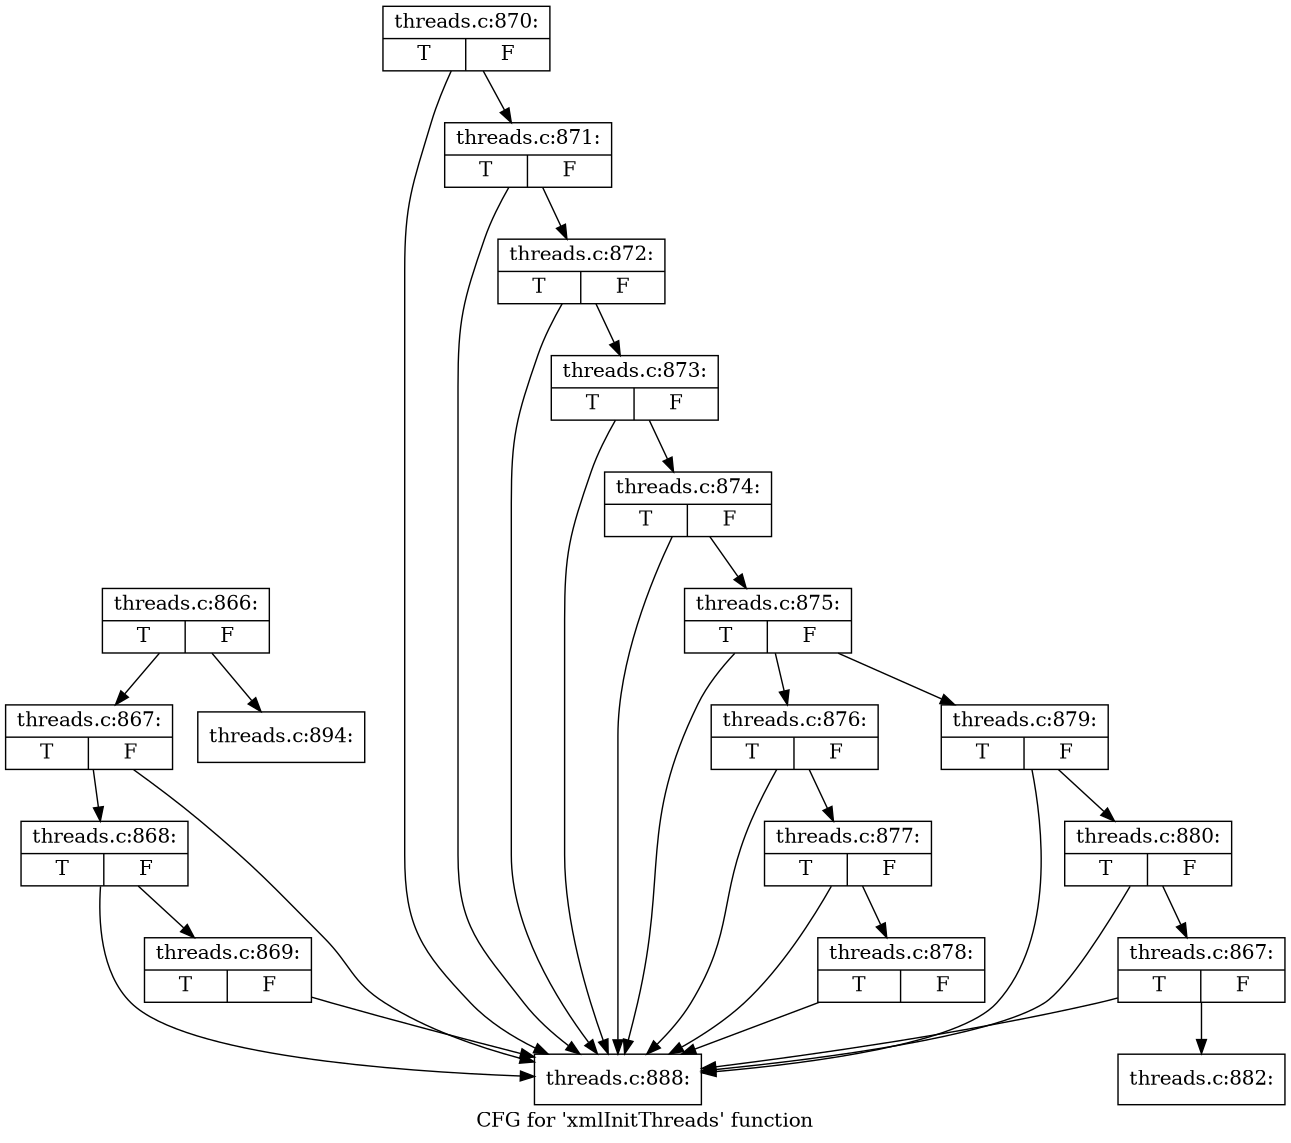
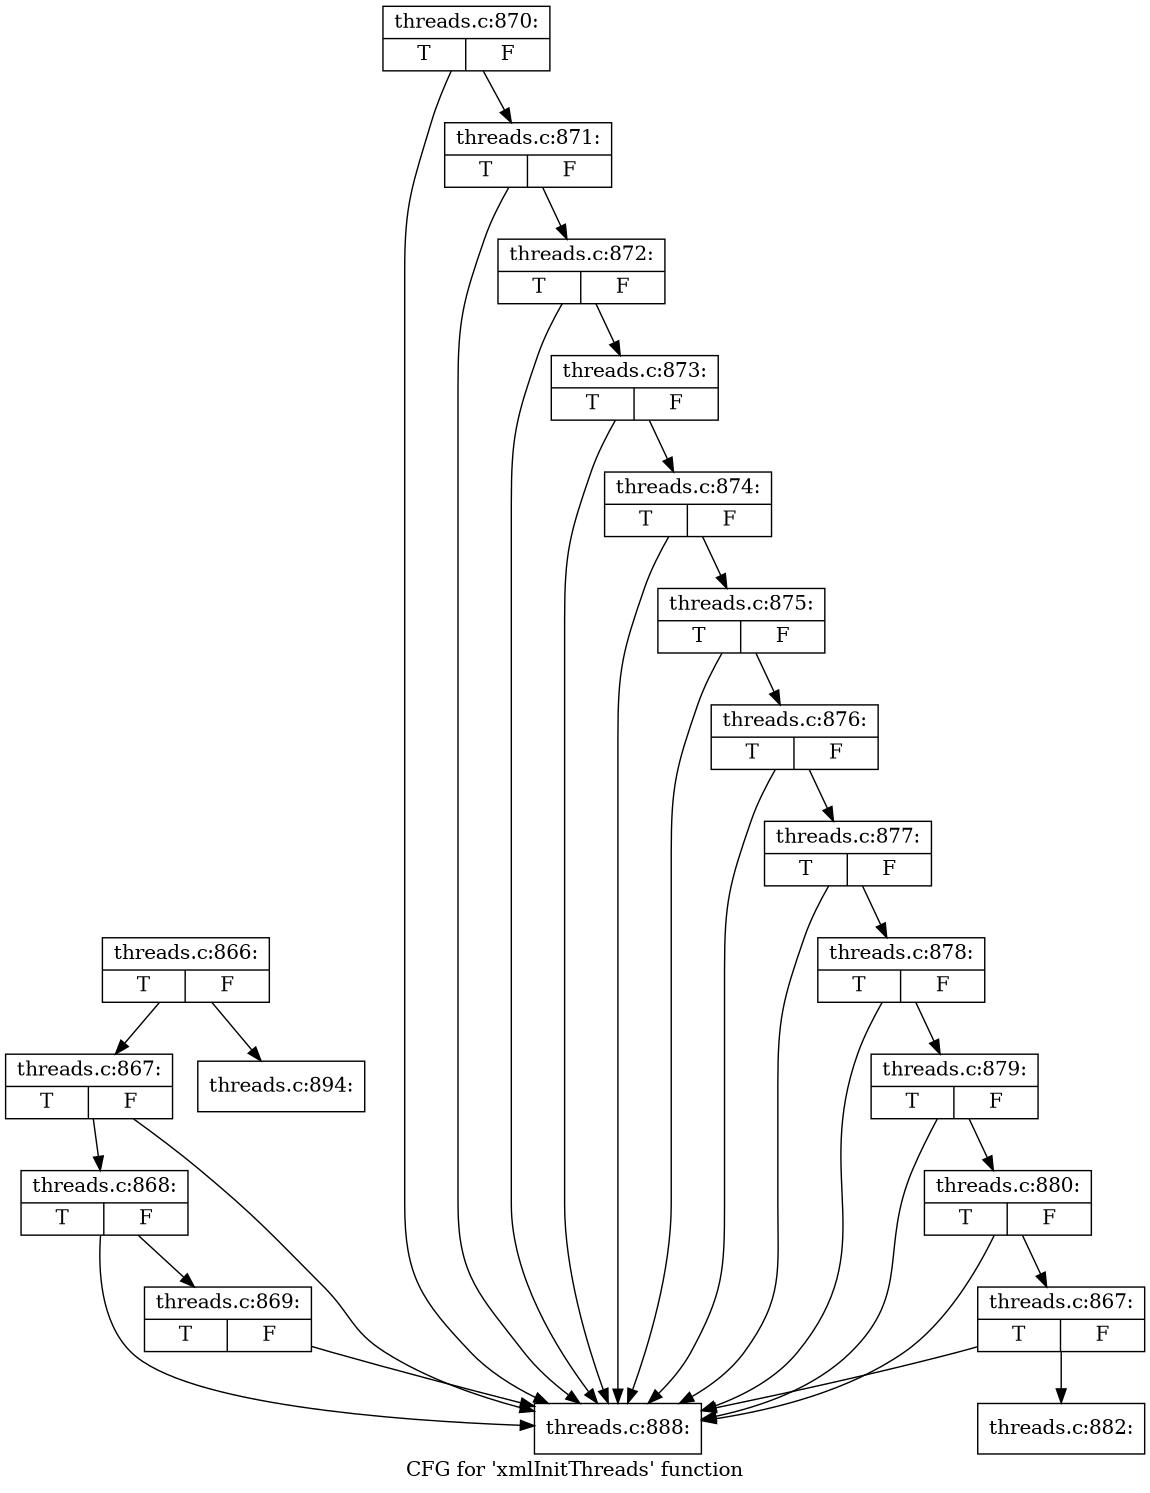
(890, 676) -> (925, 1022)
